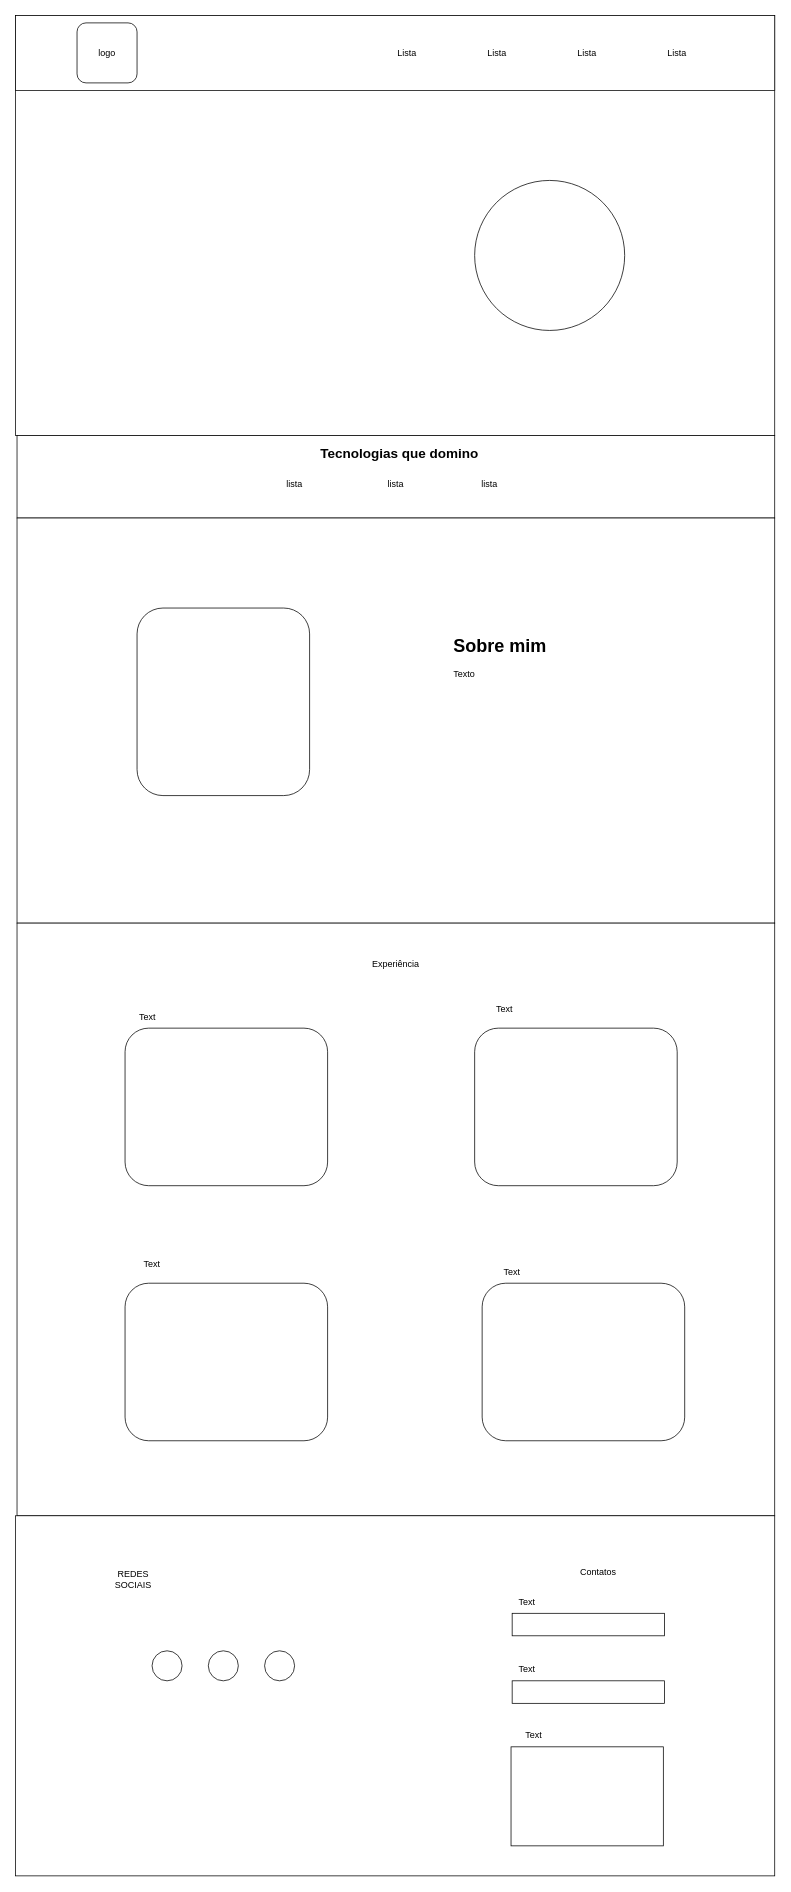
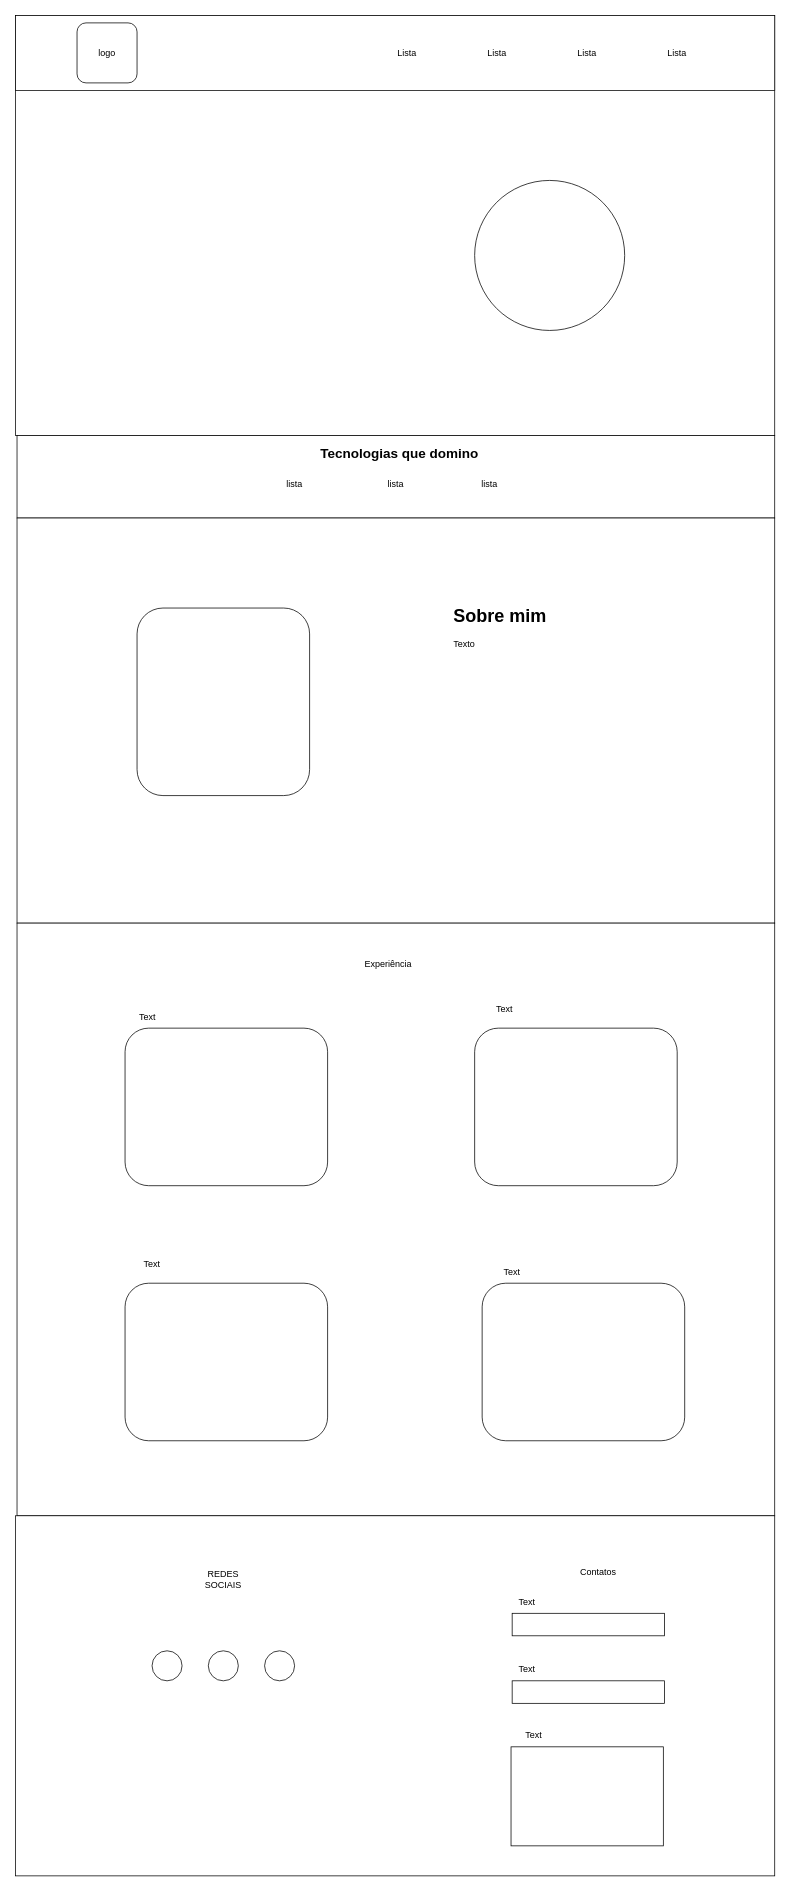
(519, 675) -> (519, 645)
(396, 964) -> (388, 964)
(133, 1579) -> (223, 1579)
